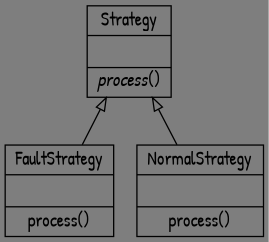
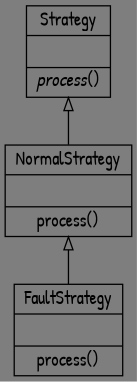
(91, 127) -> (68, 267)
